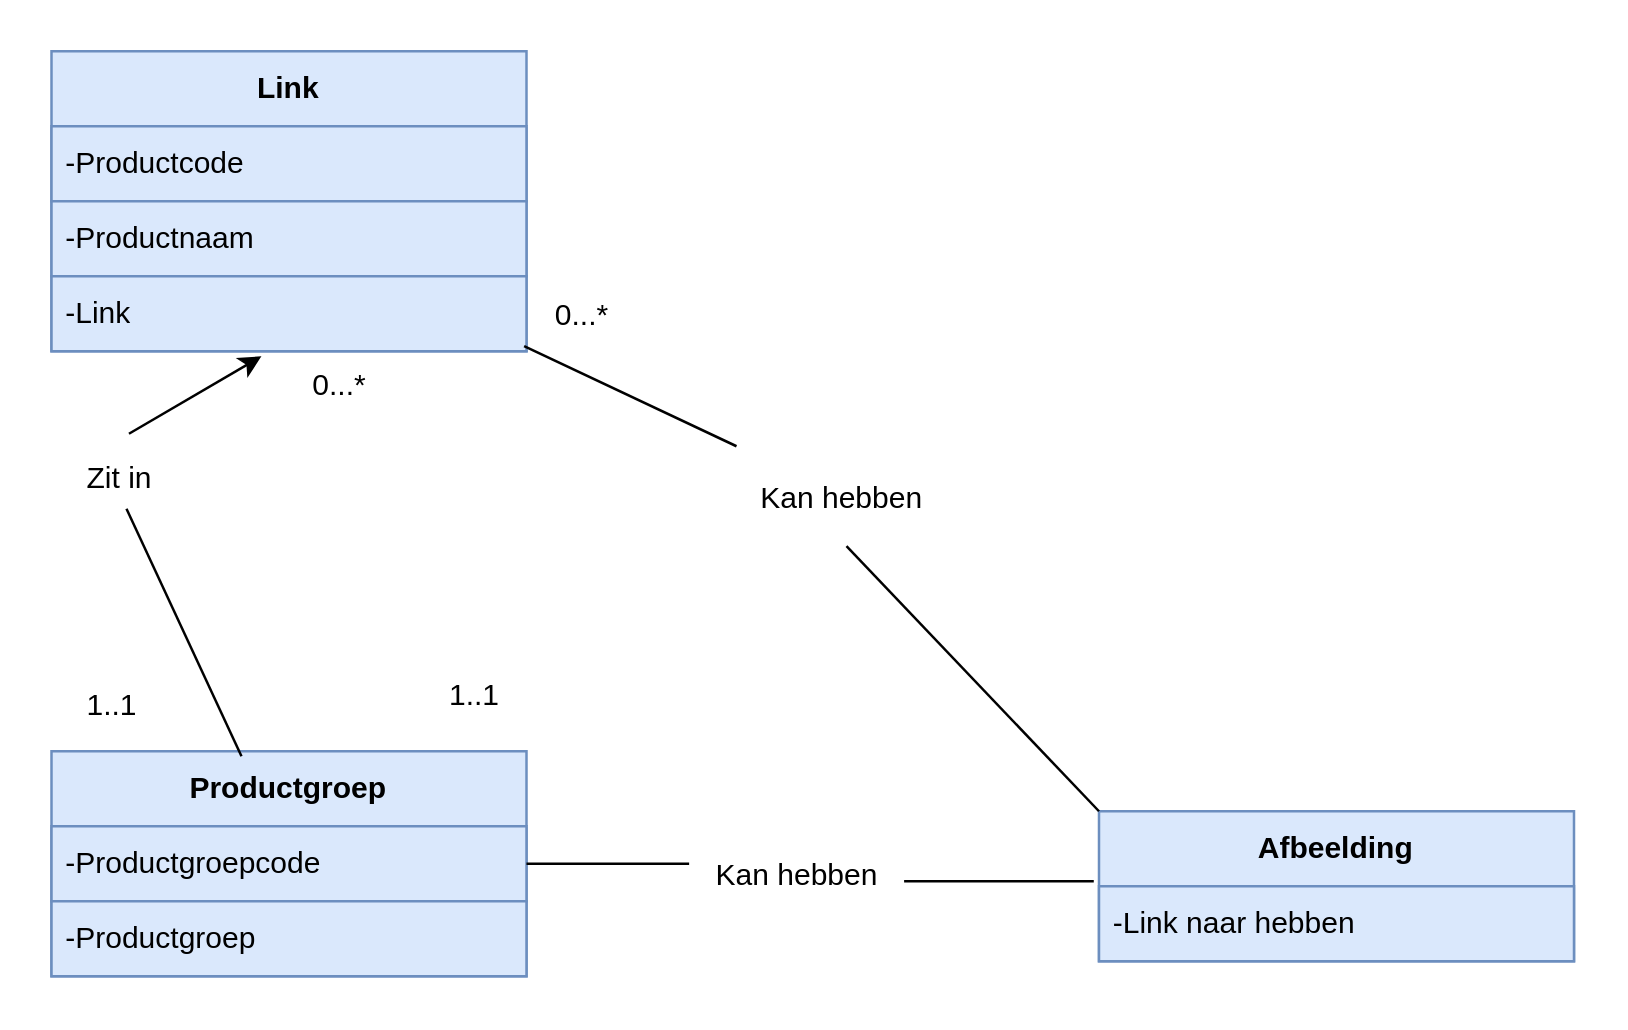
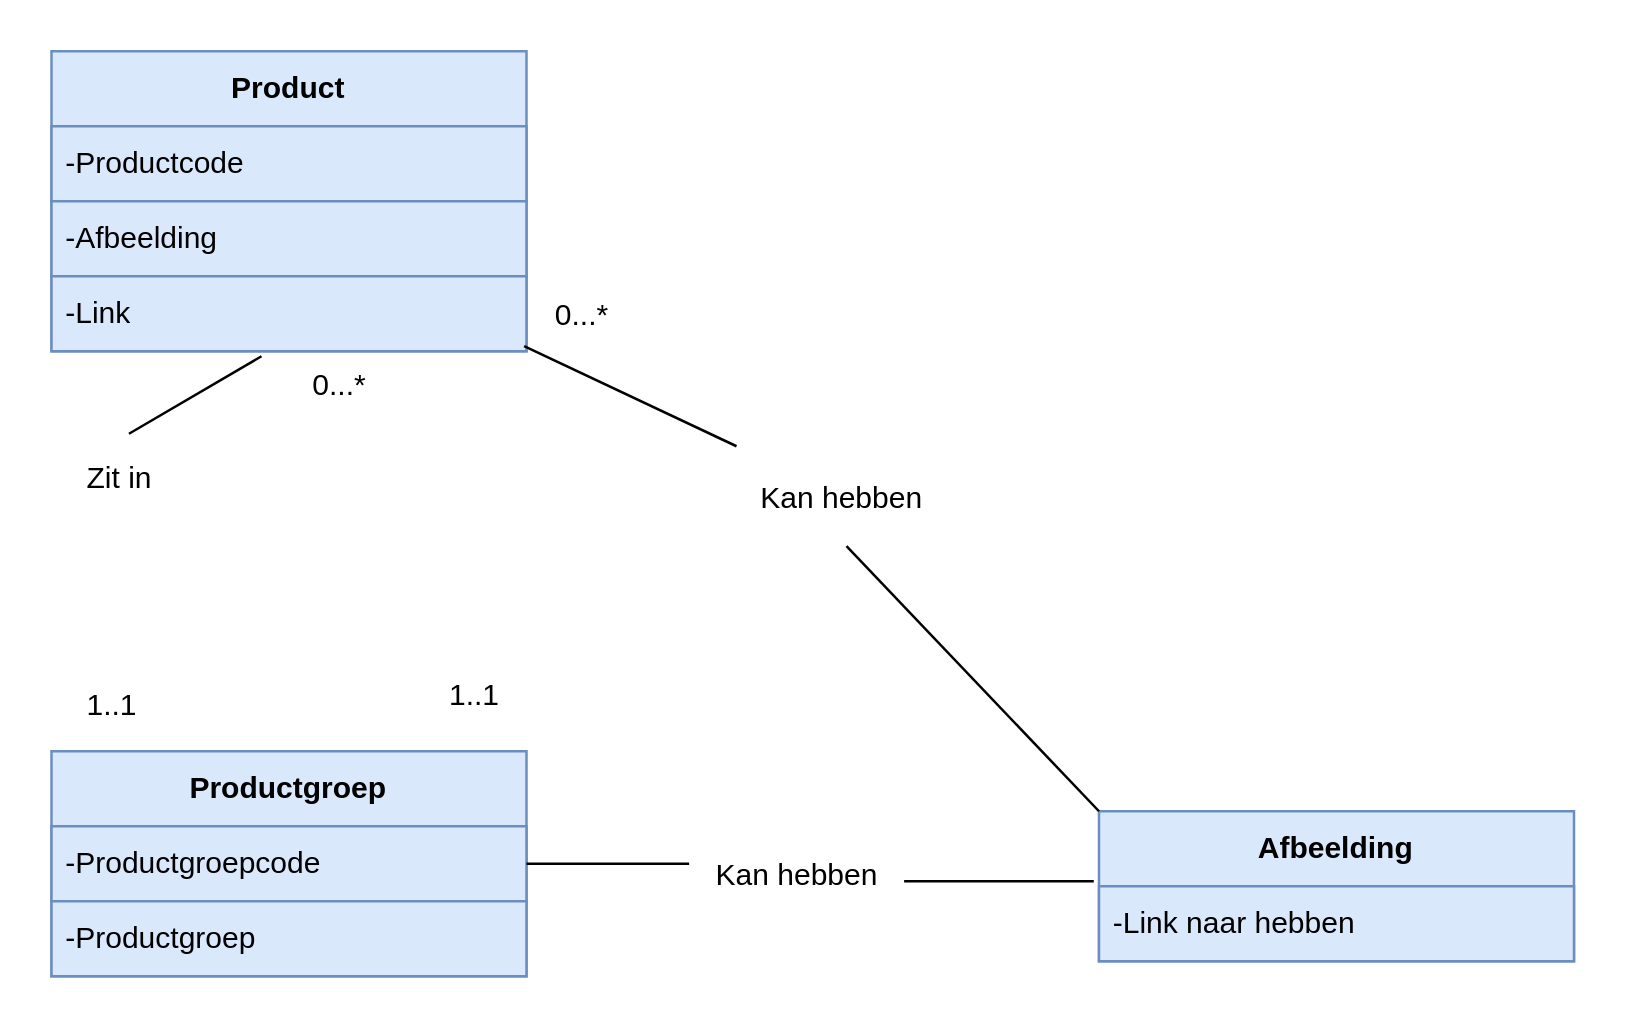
(289, 89) -> (289, 89)
(167, 239) -> (151, 239)
(246, 365) -> (253, 361)
(184, 632) -> none
